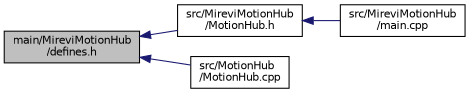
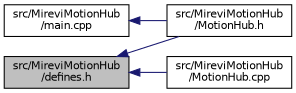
(327, 21) -> (153, 21)
(72, 47) -> (67, 72)
(240, 72) -> (229, 72)
